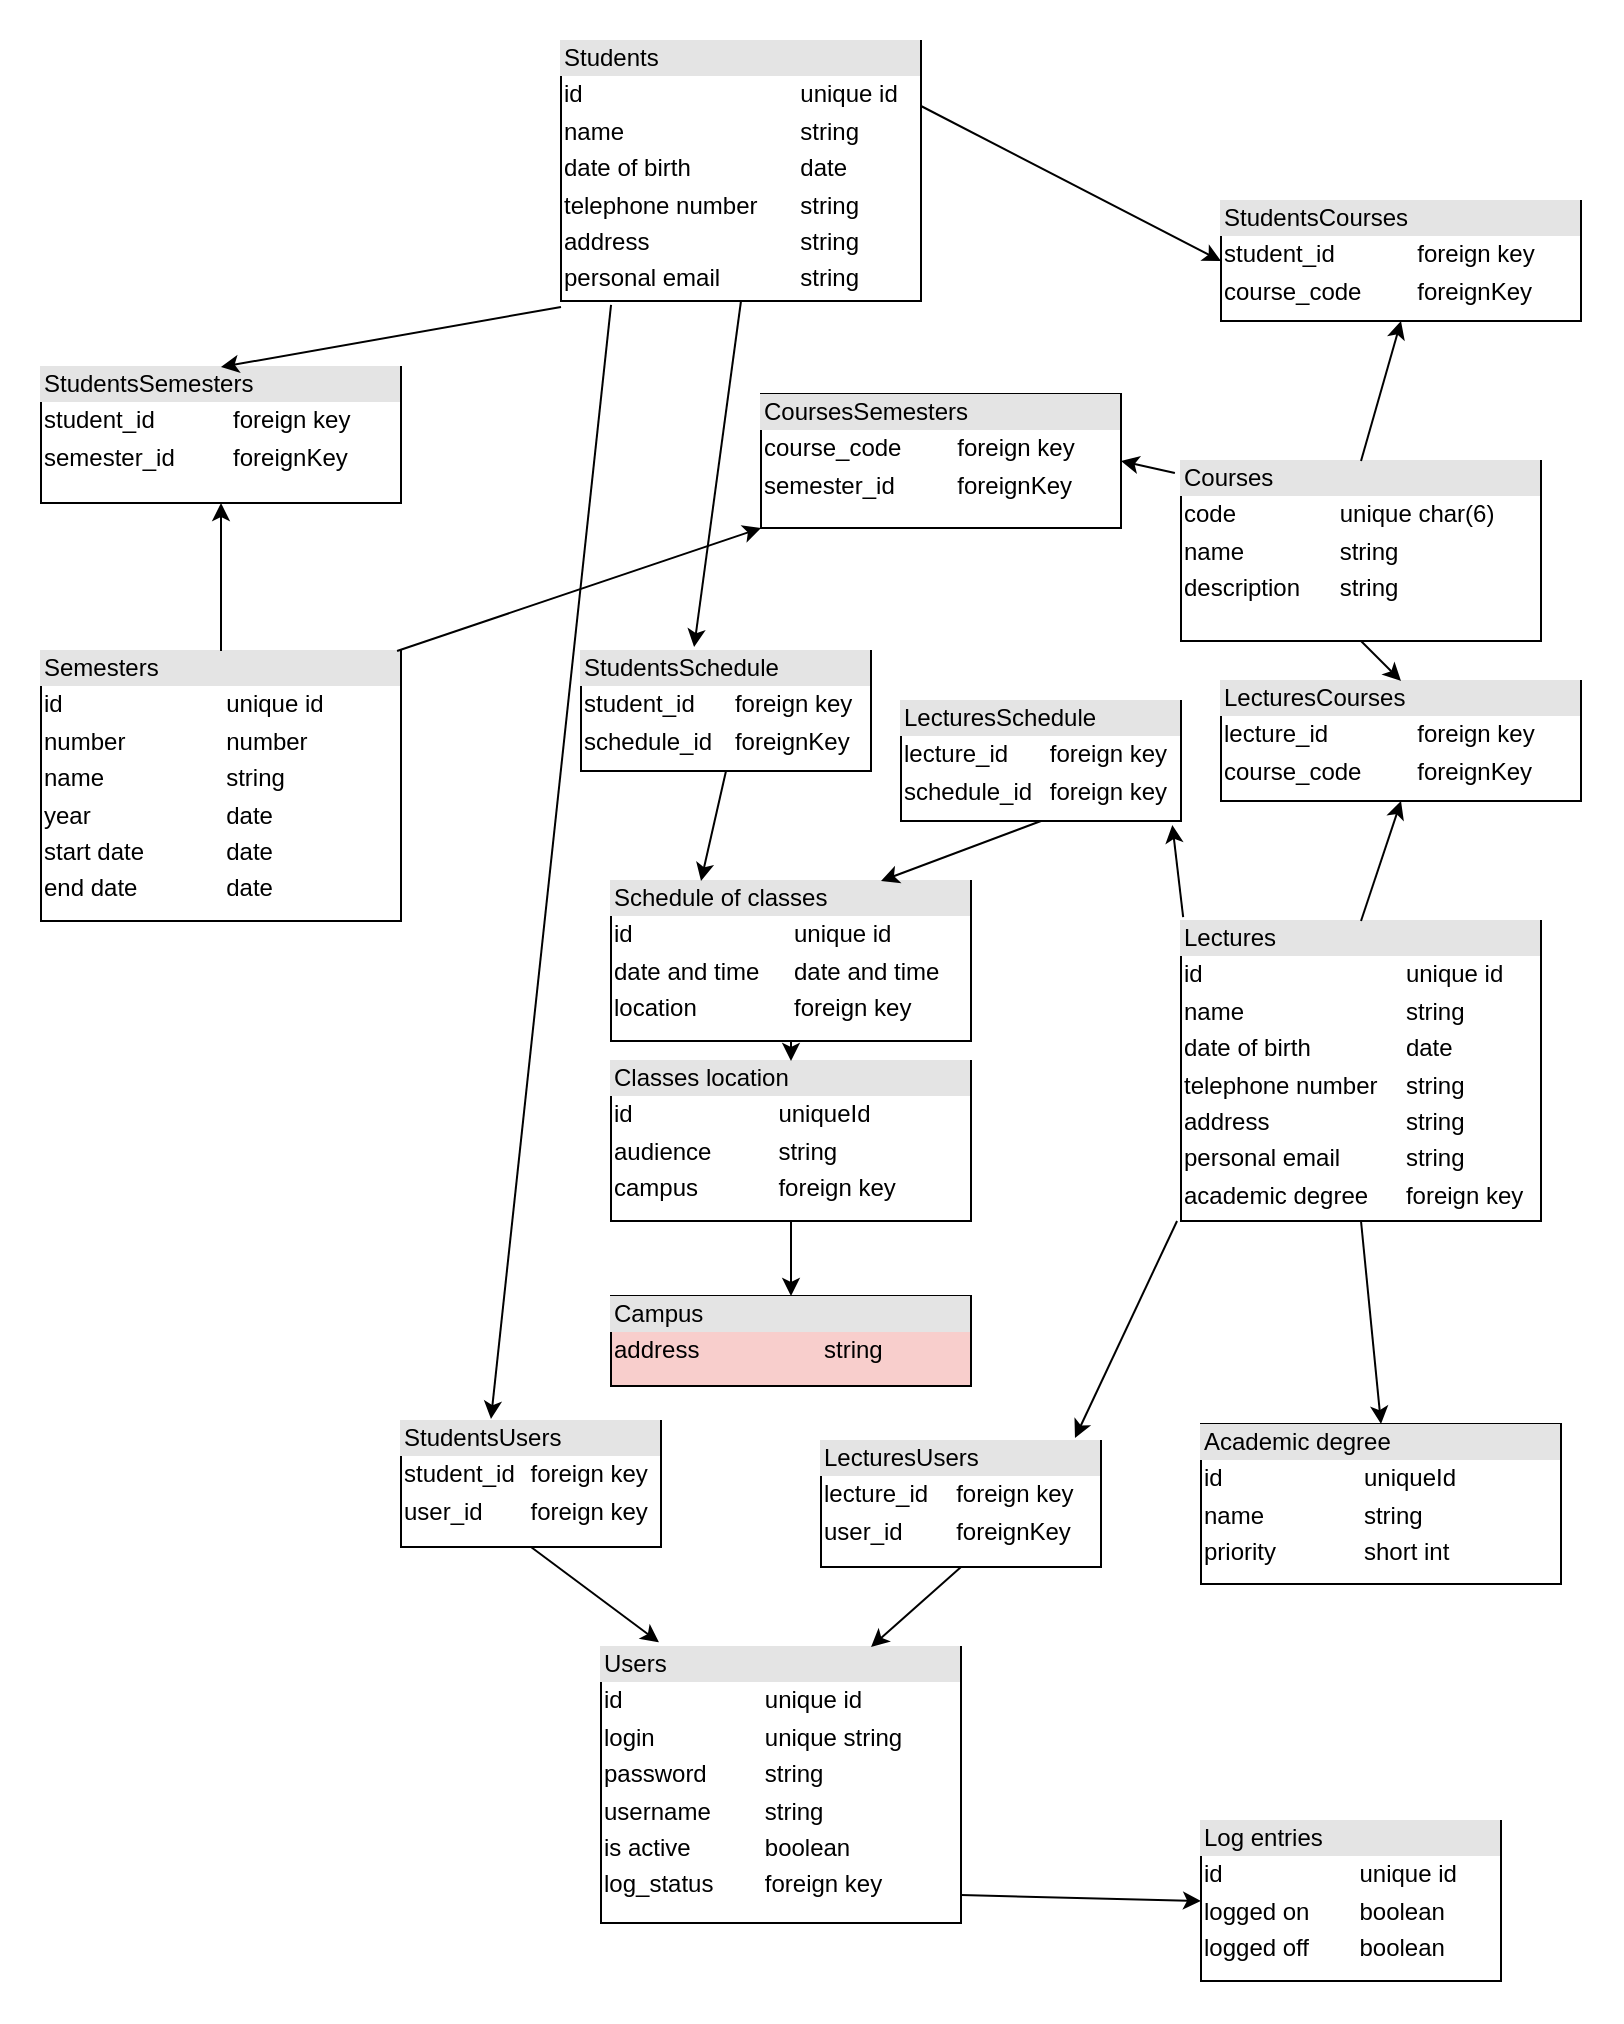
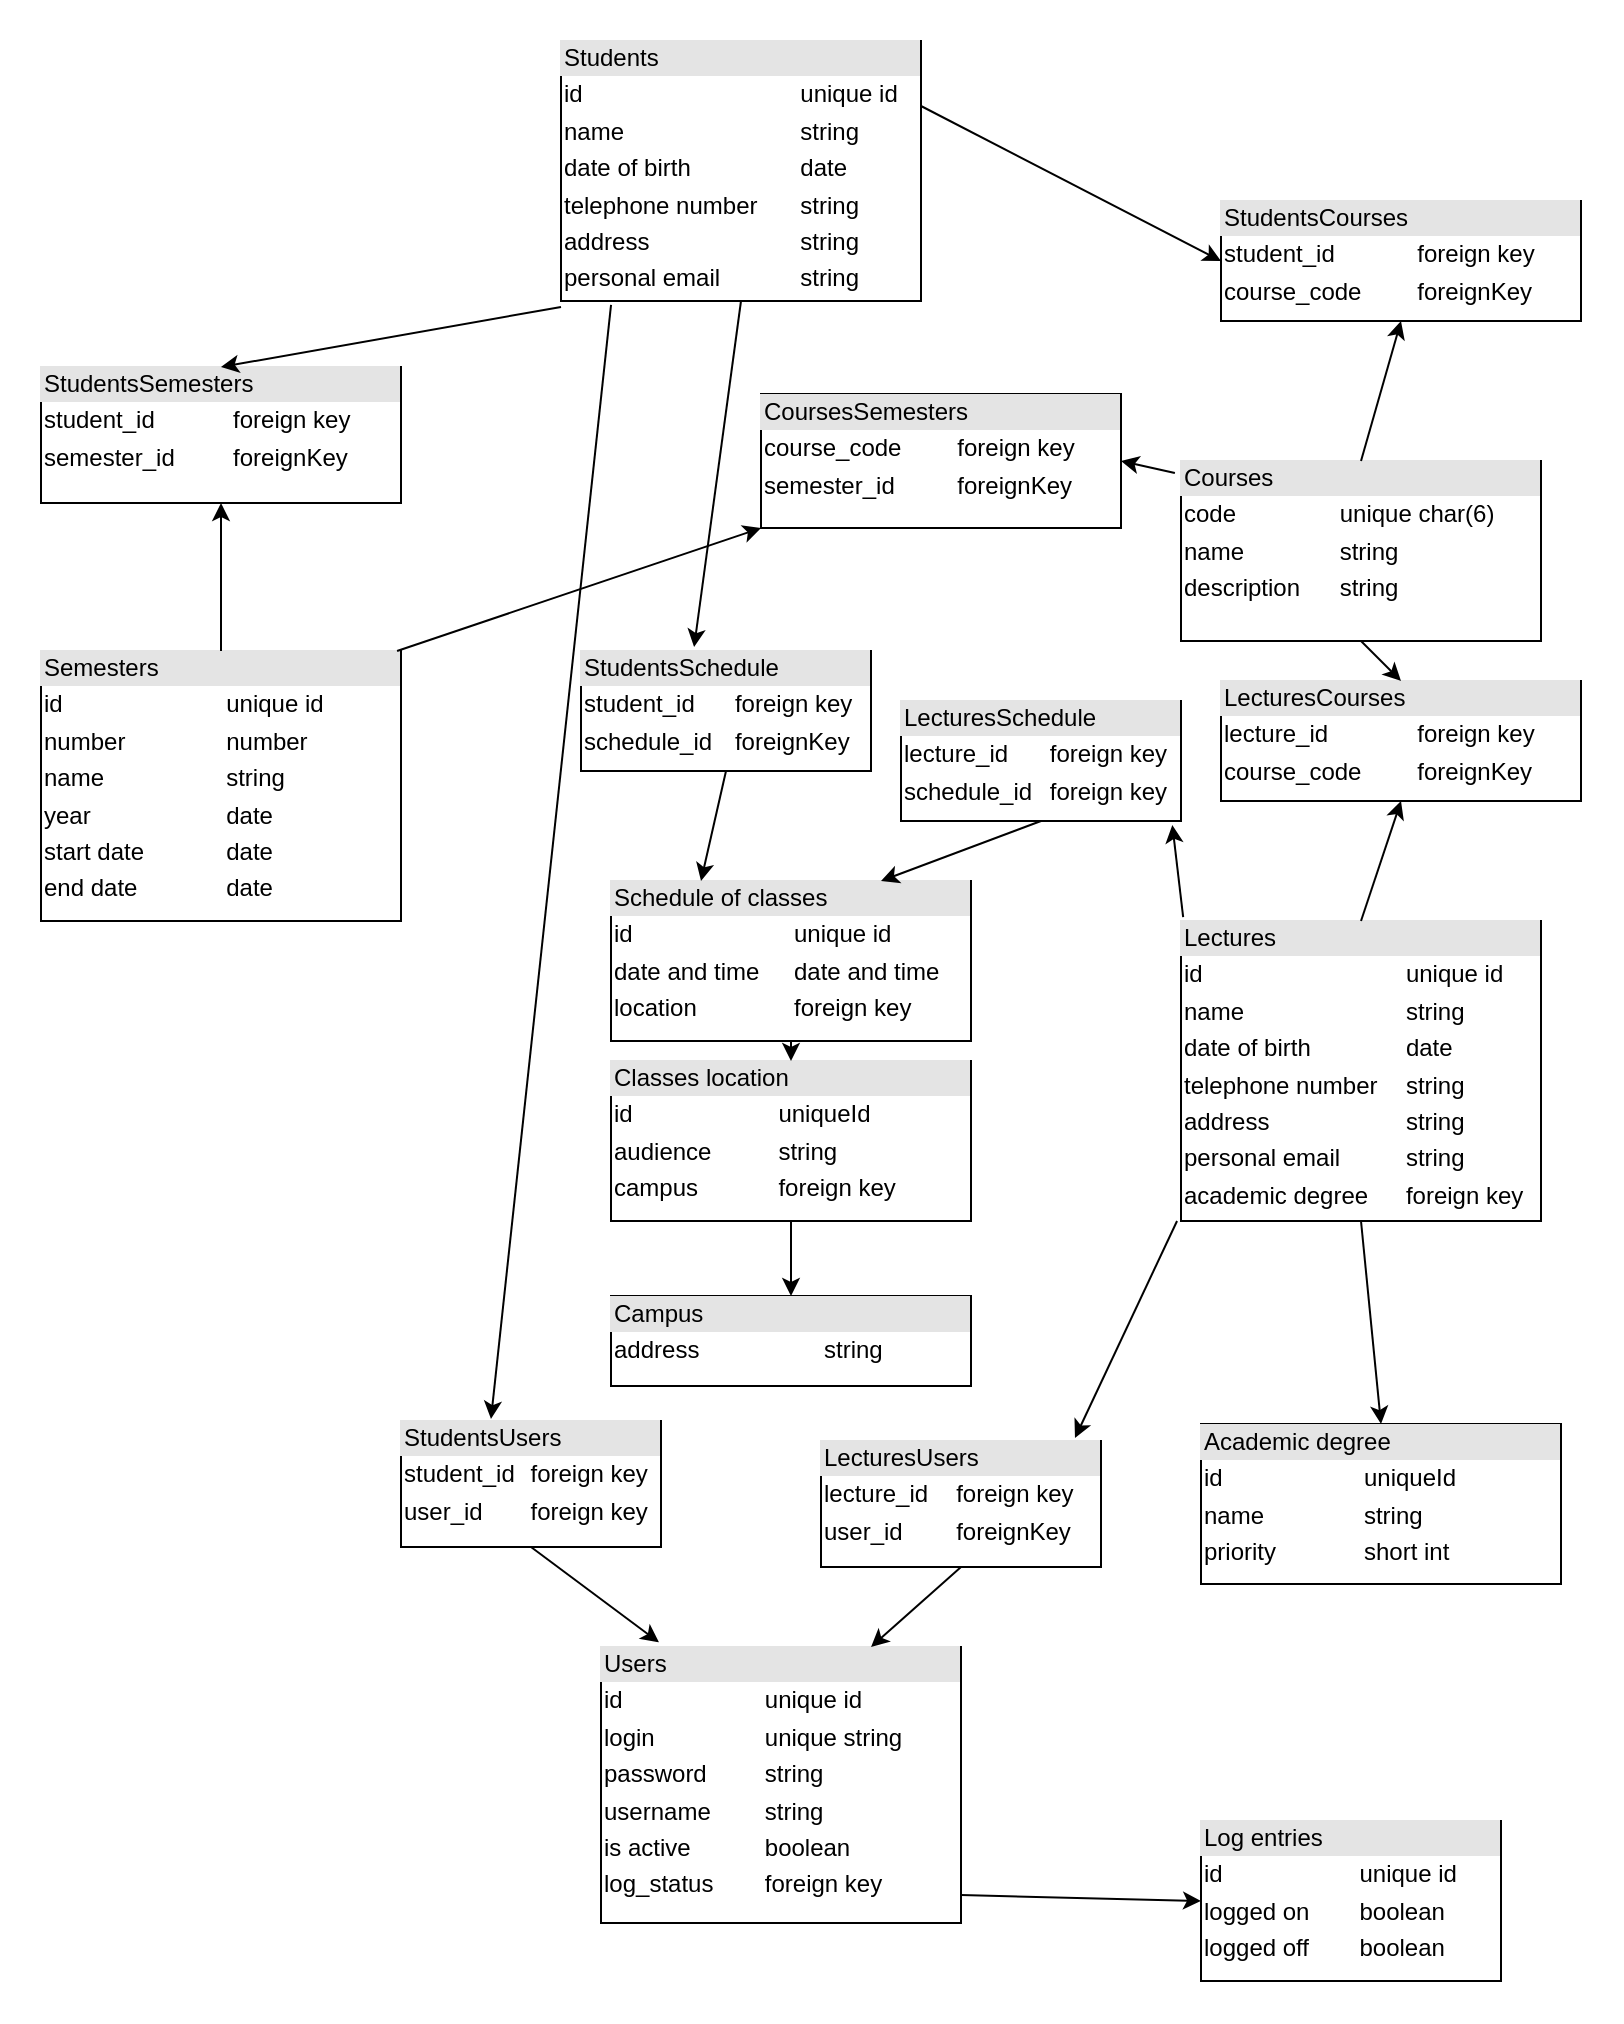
(791, 1341) -> (791, 1341)
